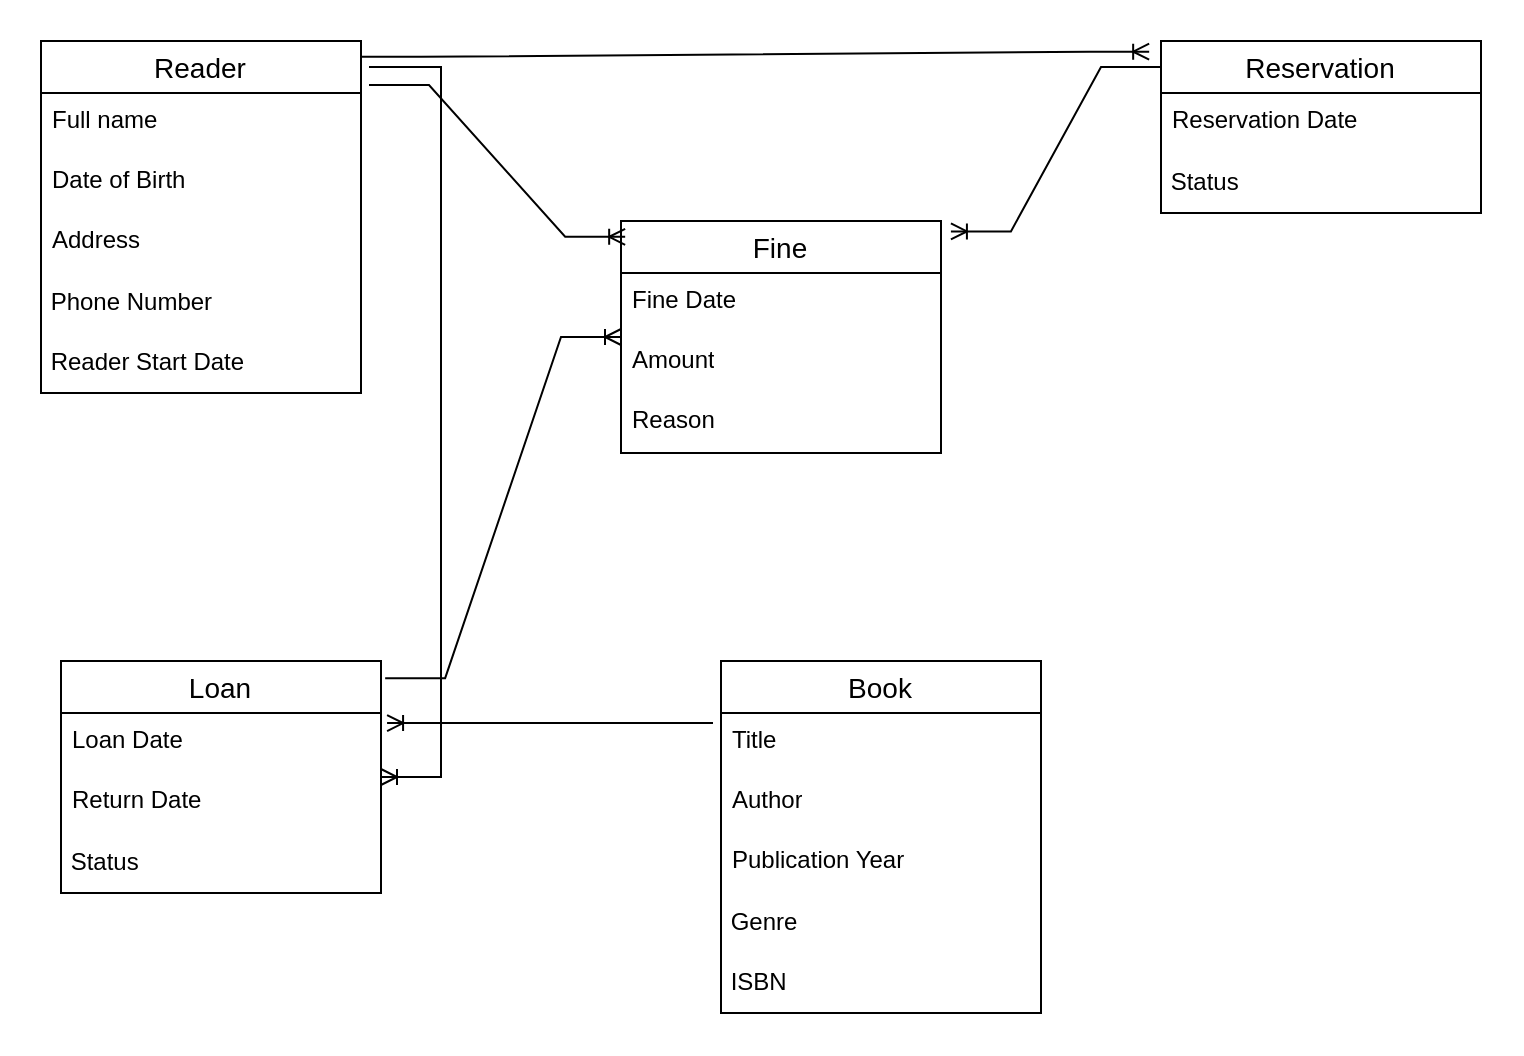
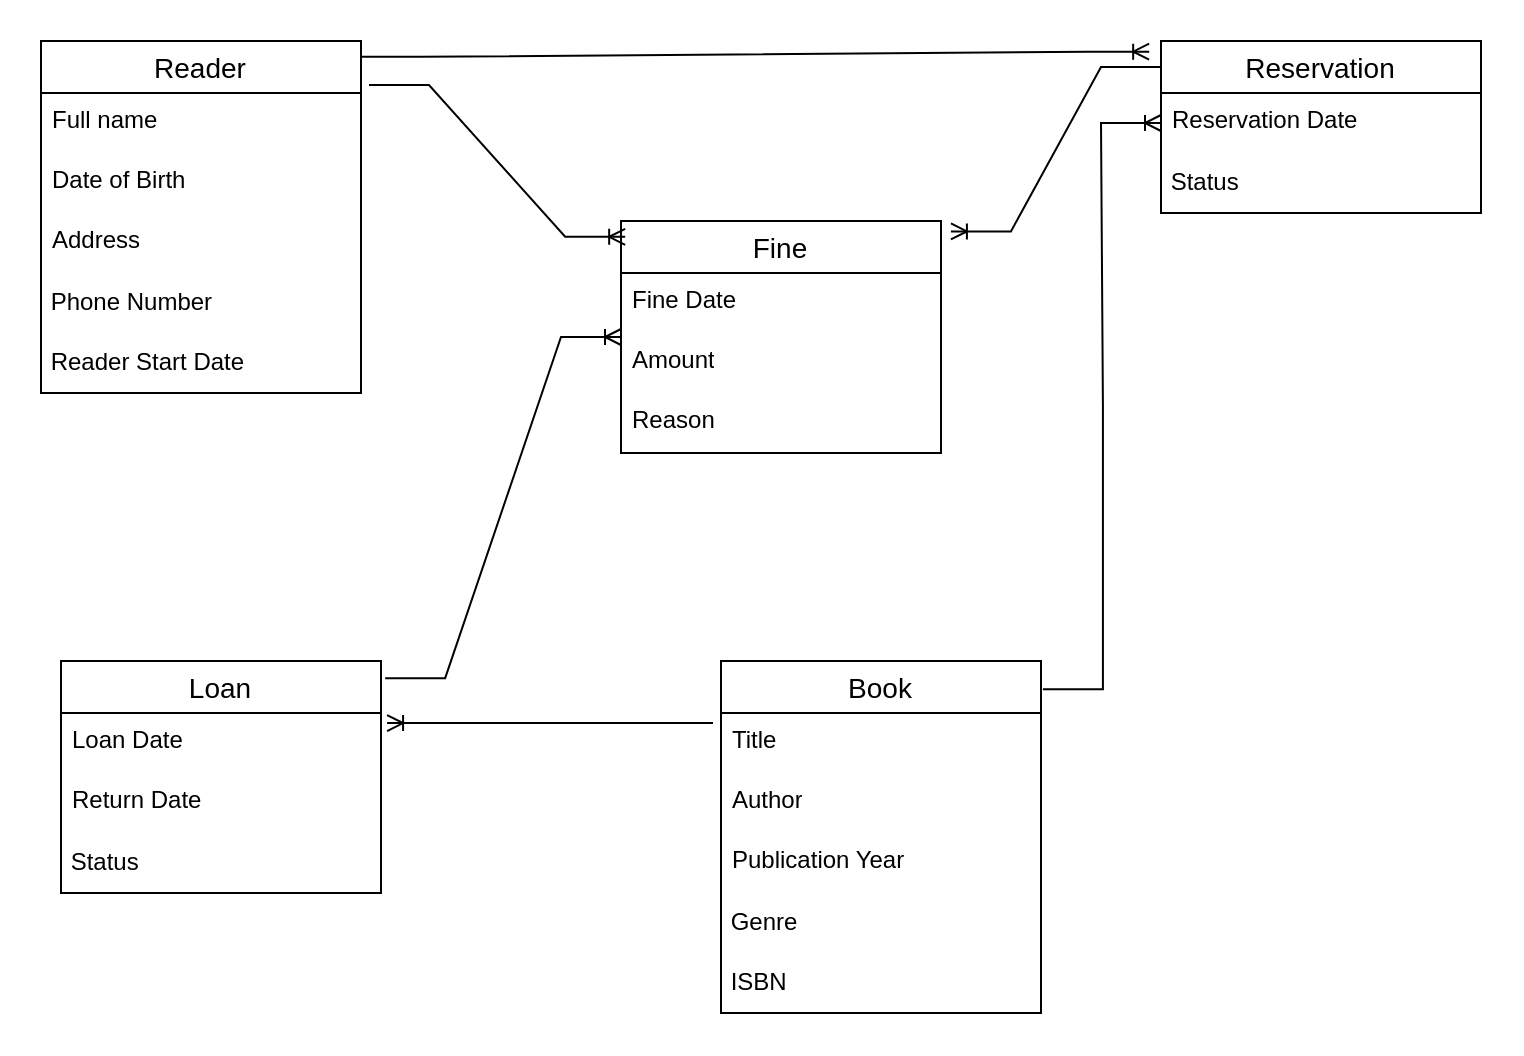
none -> (1103, 408)
(441, 468) -> none
